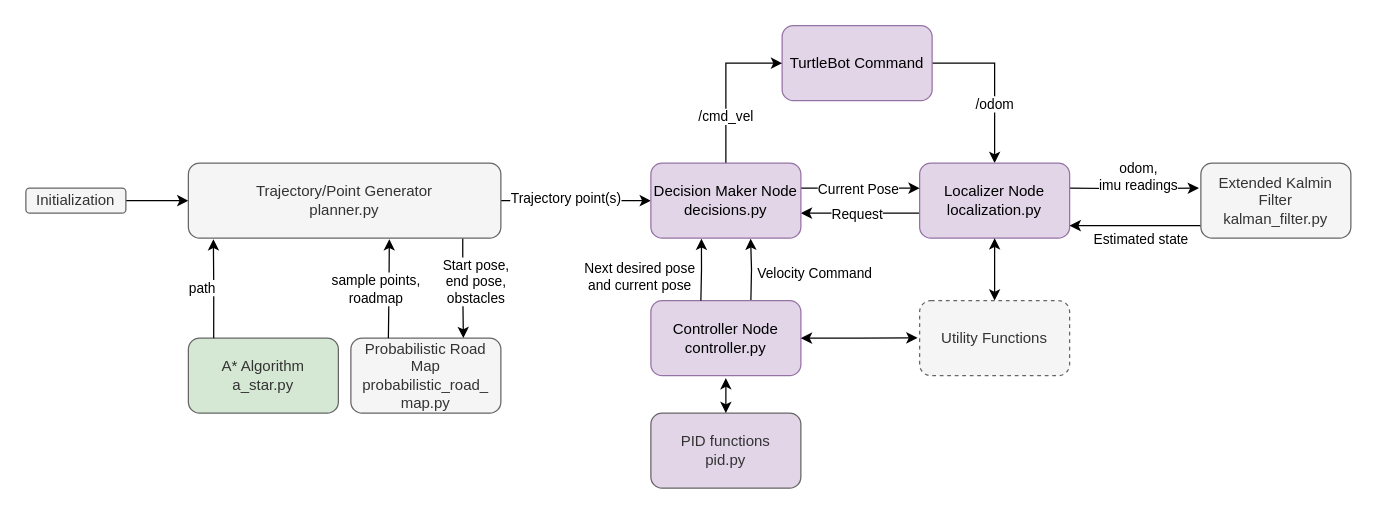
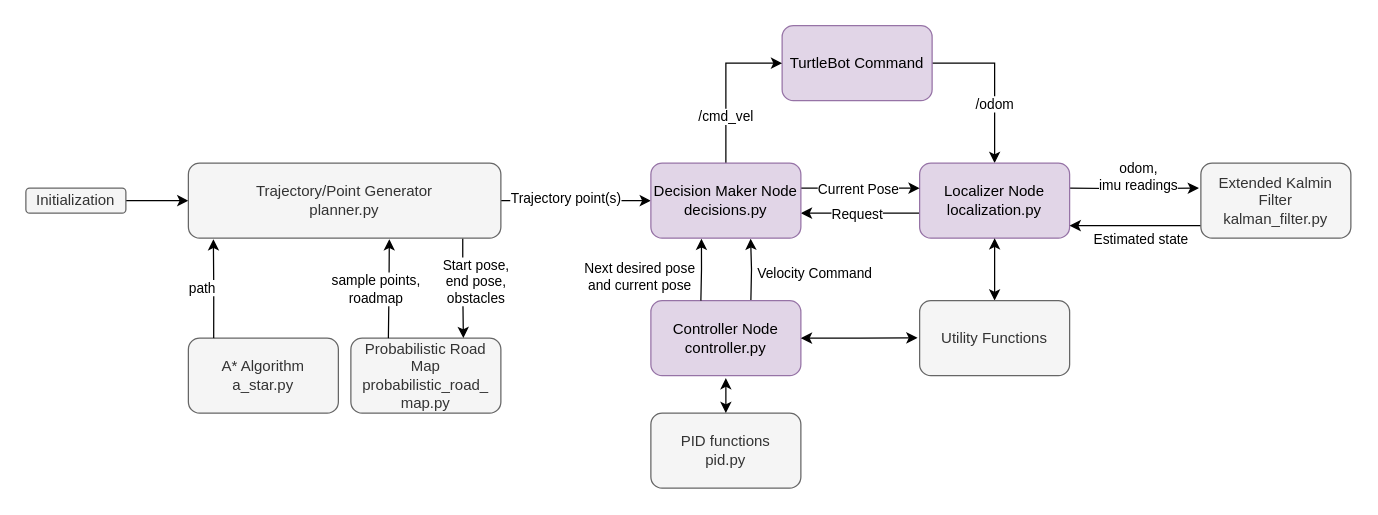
(994, 338) -> (994, 338)
(263, 376) -> (263, 376)
(726, 451) -> (726, 451)
